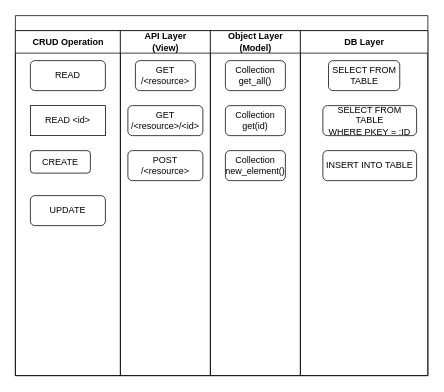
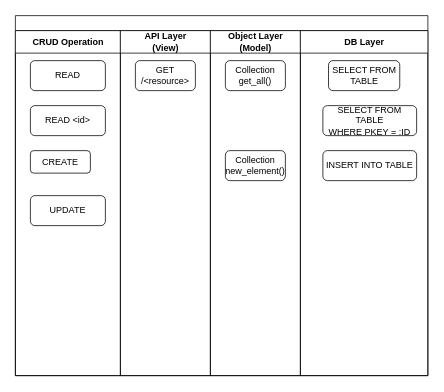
(68, 120) -> (68, 120)
(165, 120) -> none
(255, 120) -> none
(165, 165) -> none
